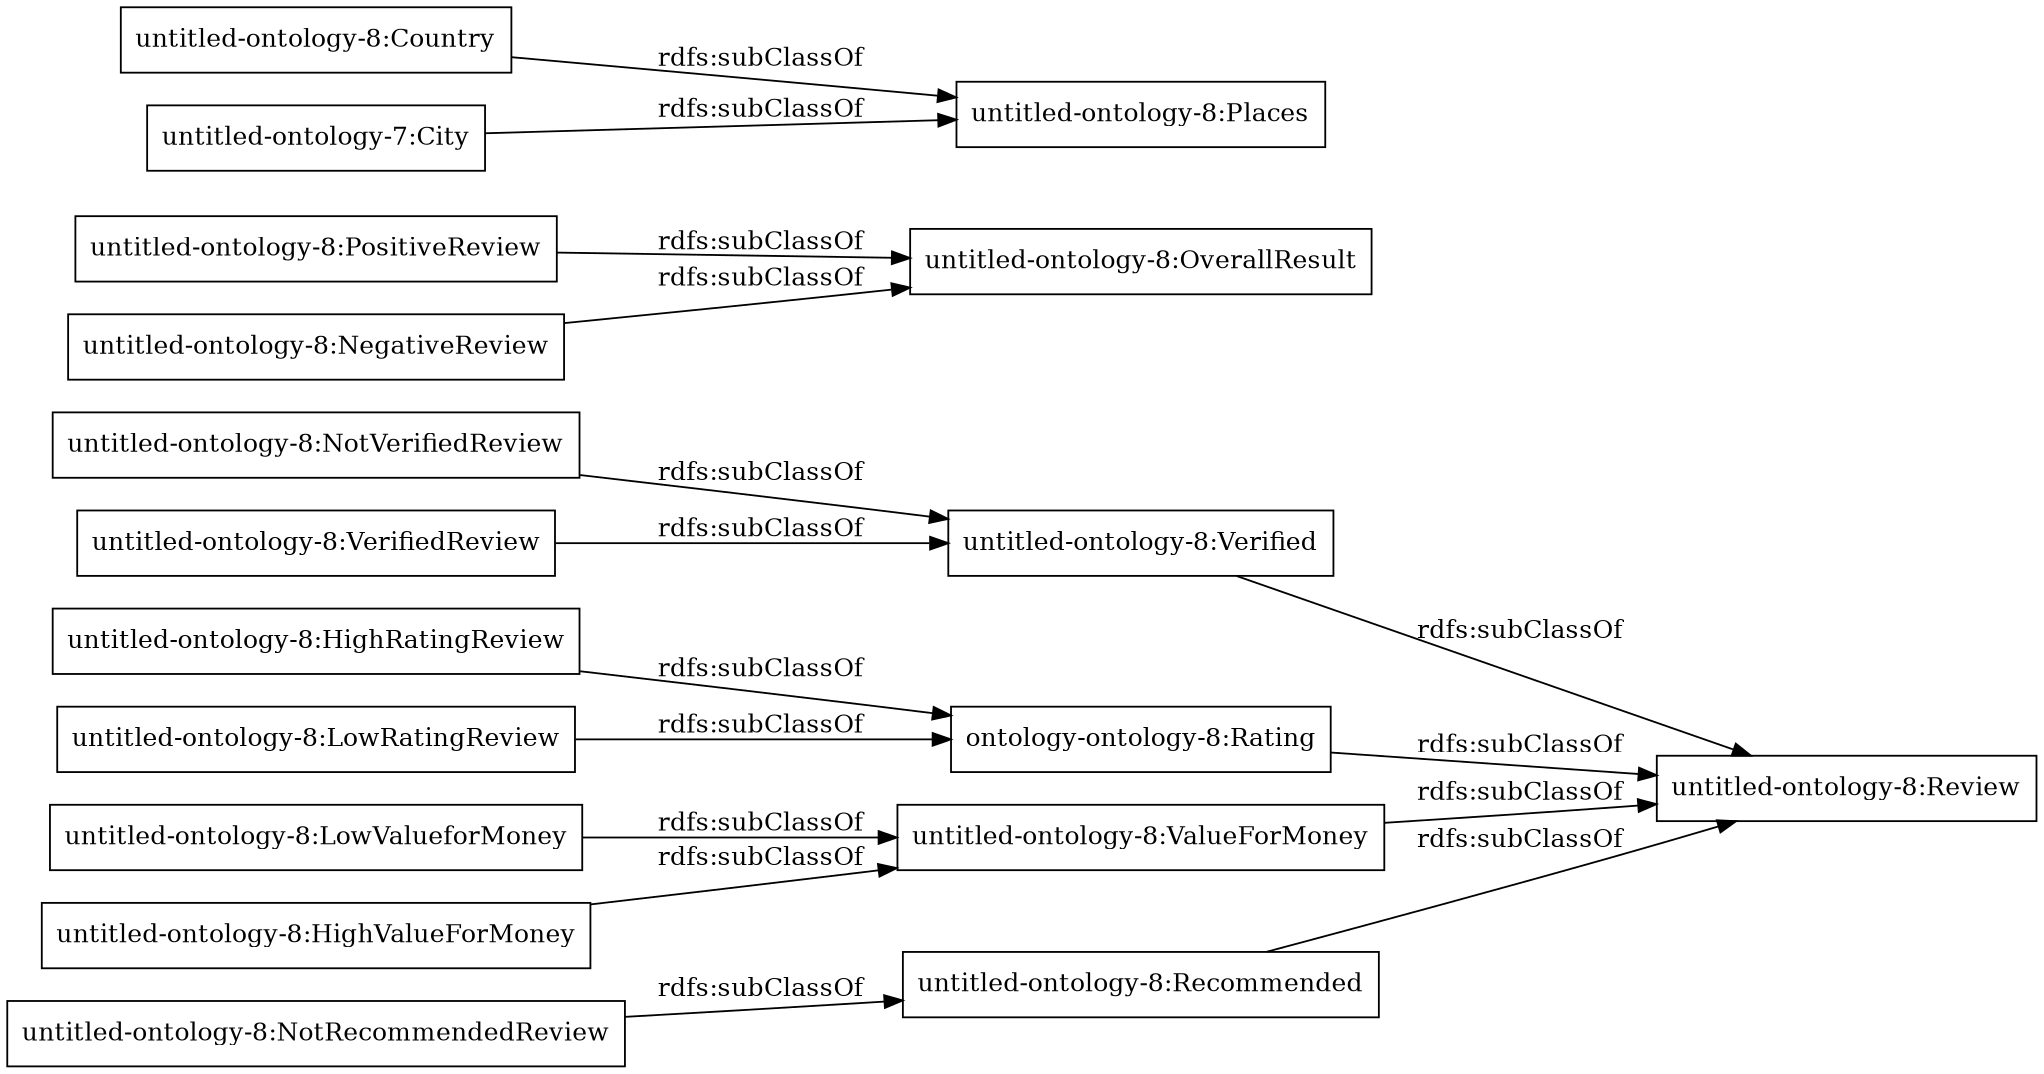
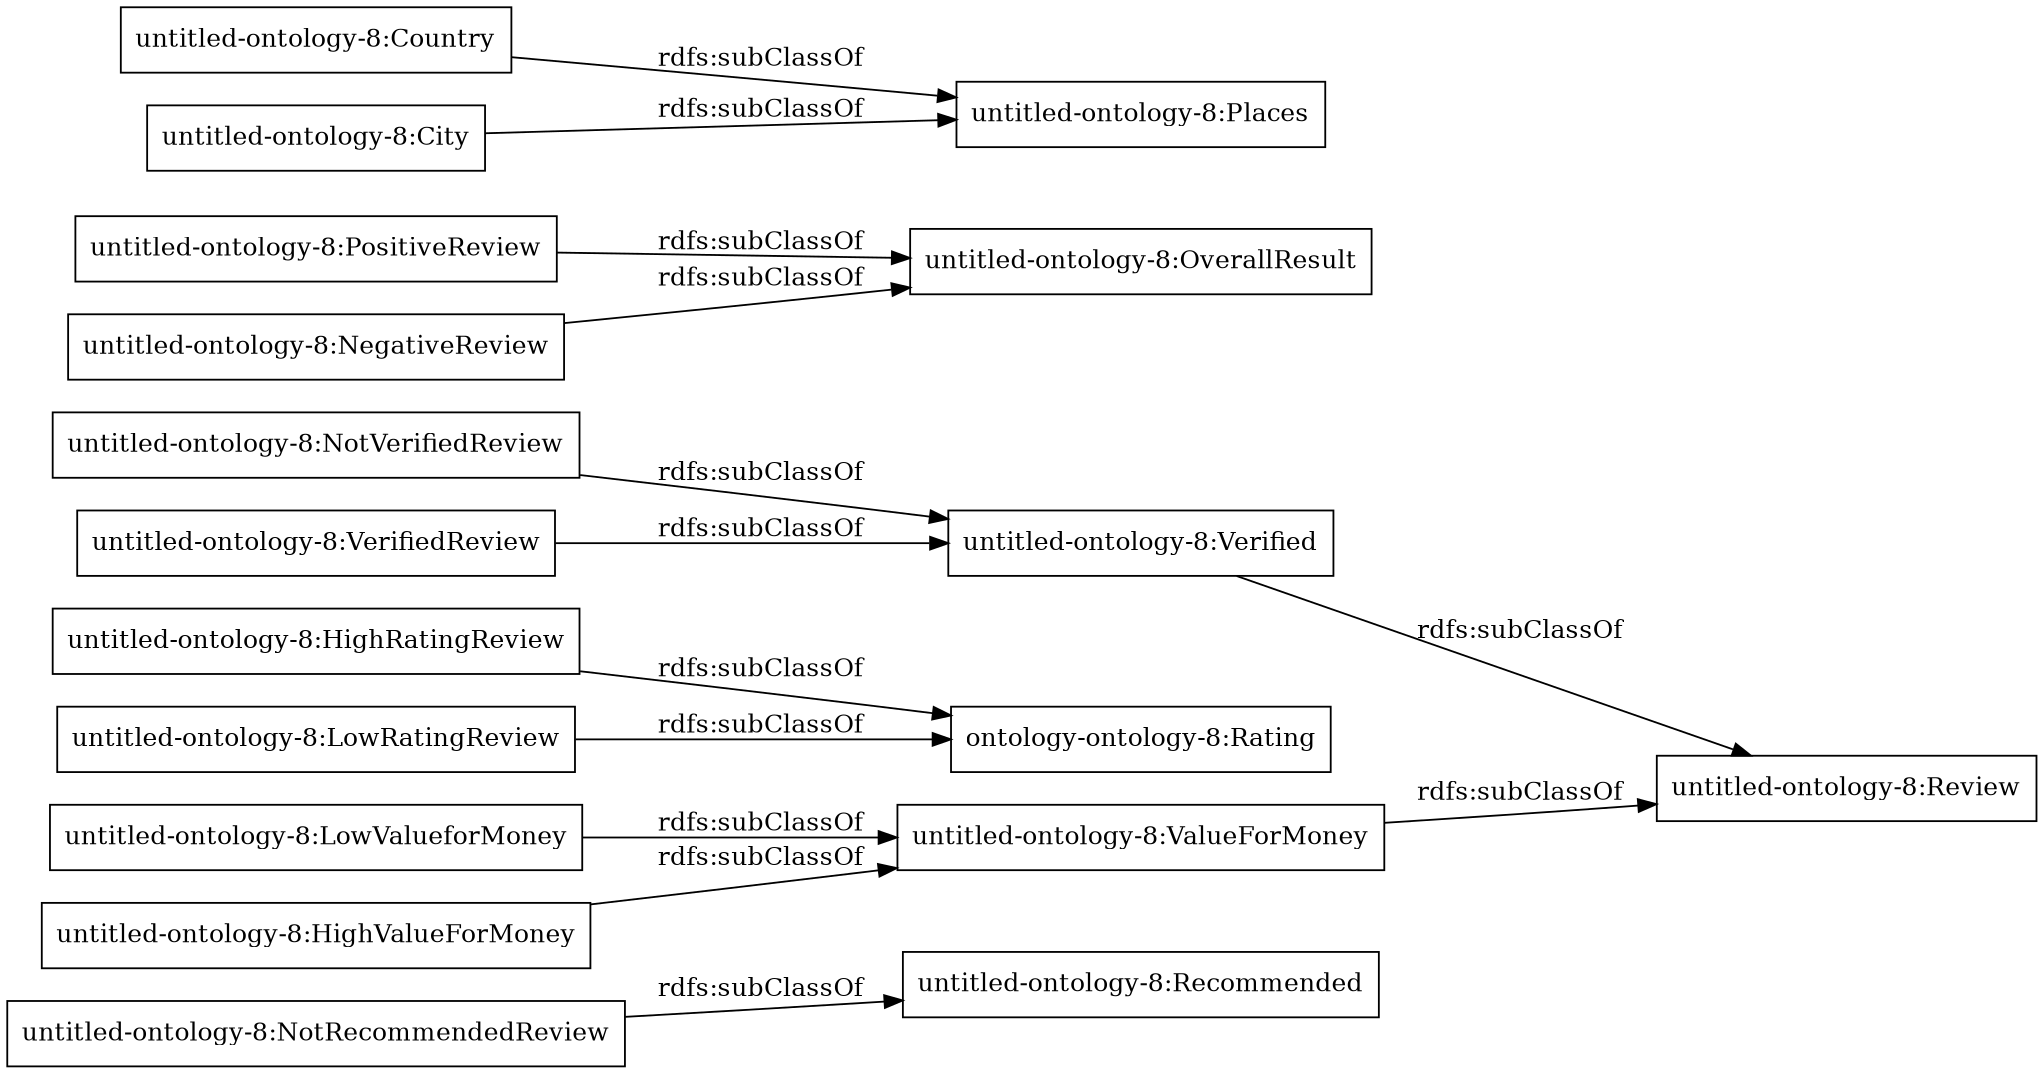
(316, 138) -> (316, 138)
(1485, 763) -> none
(1493, 891) -> none
